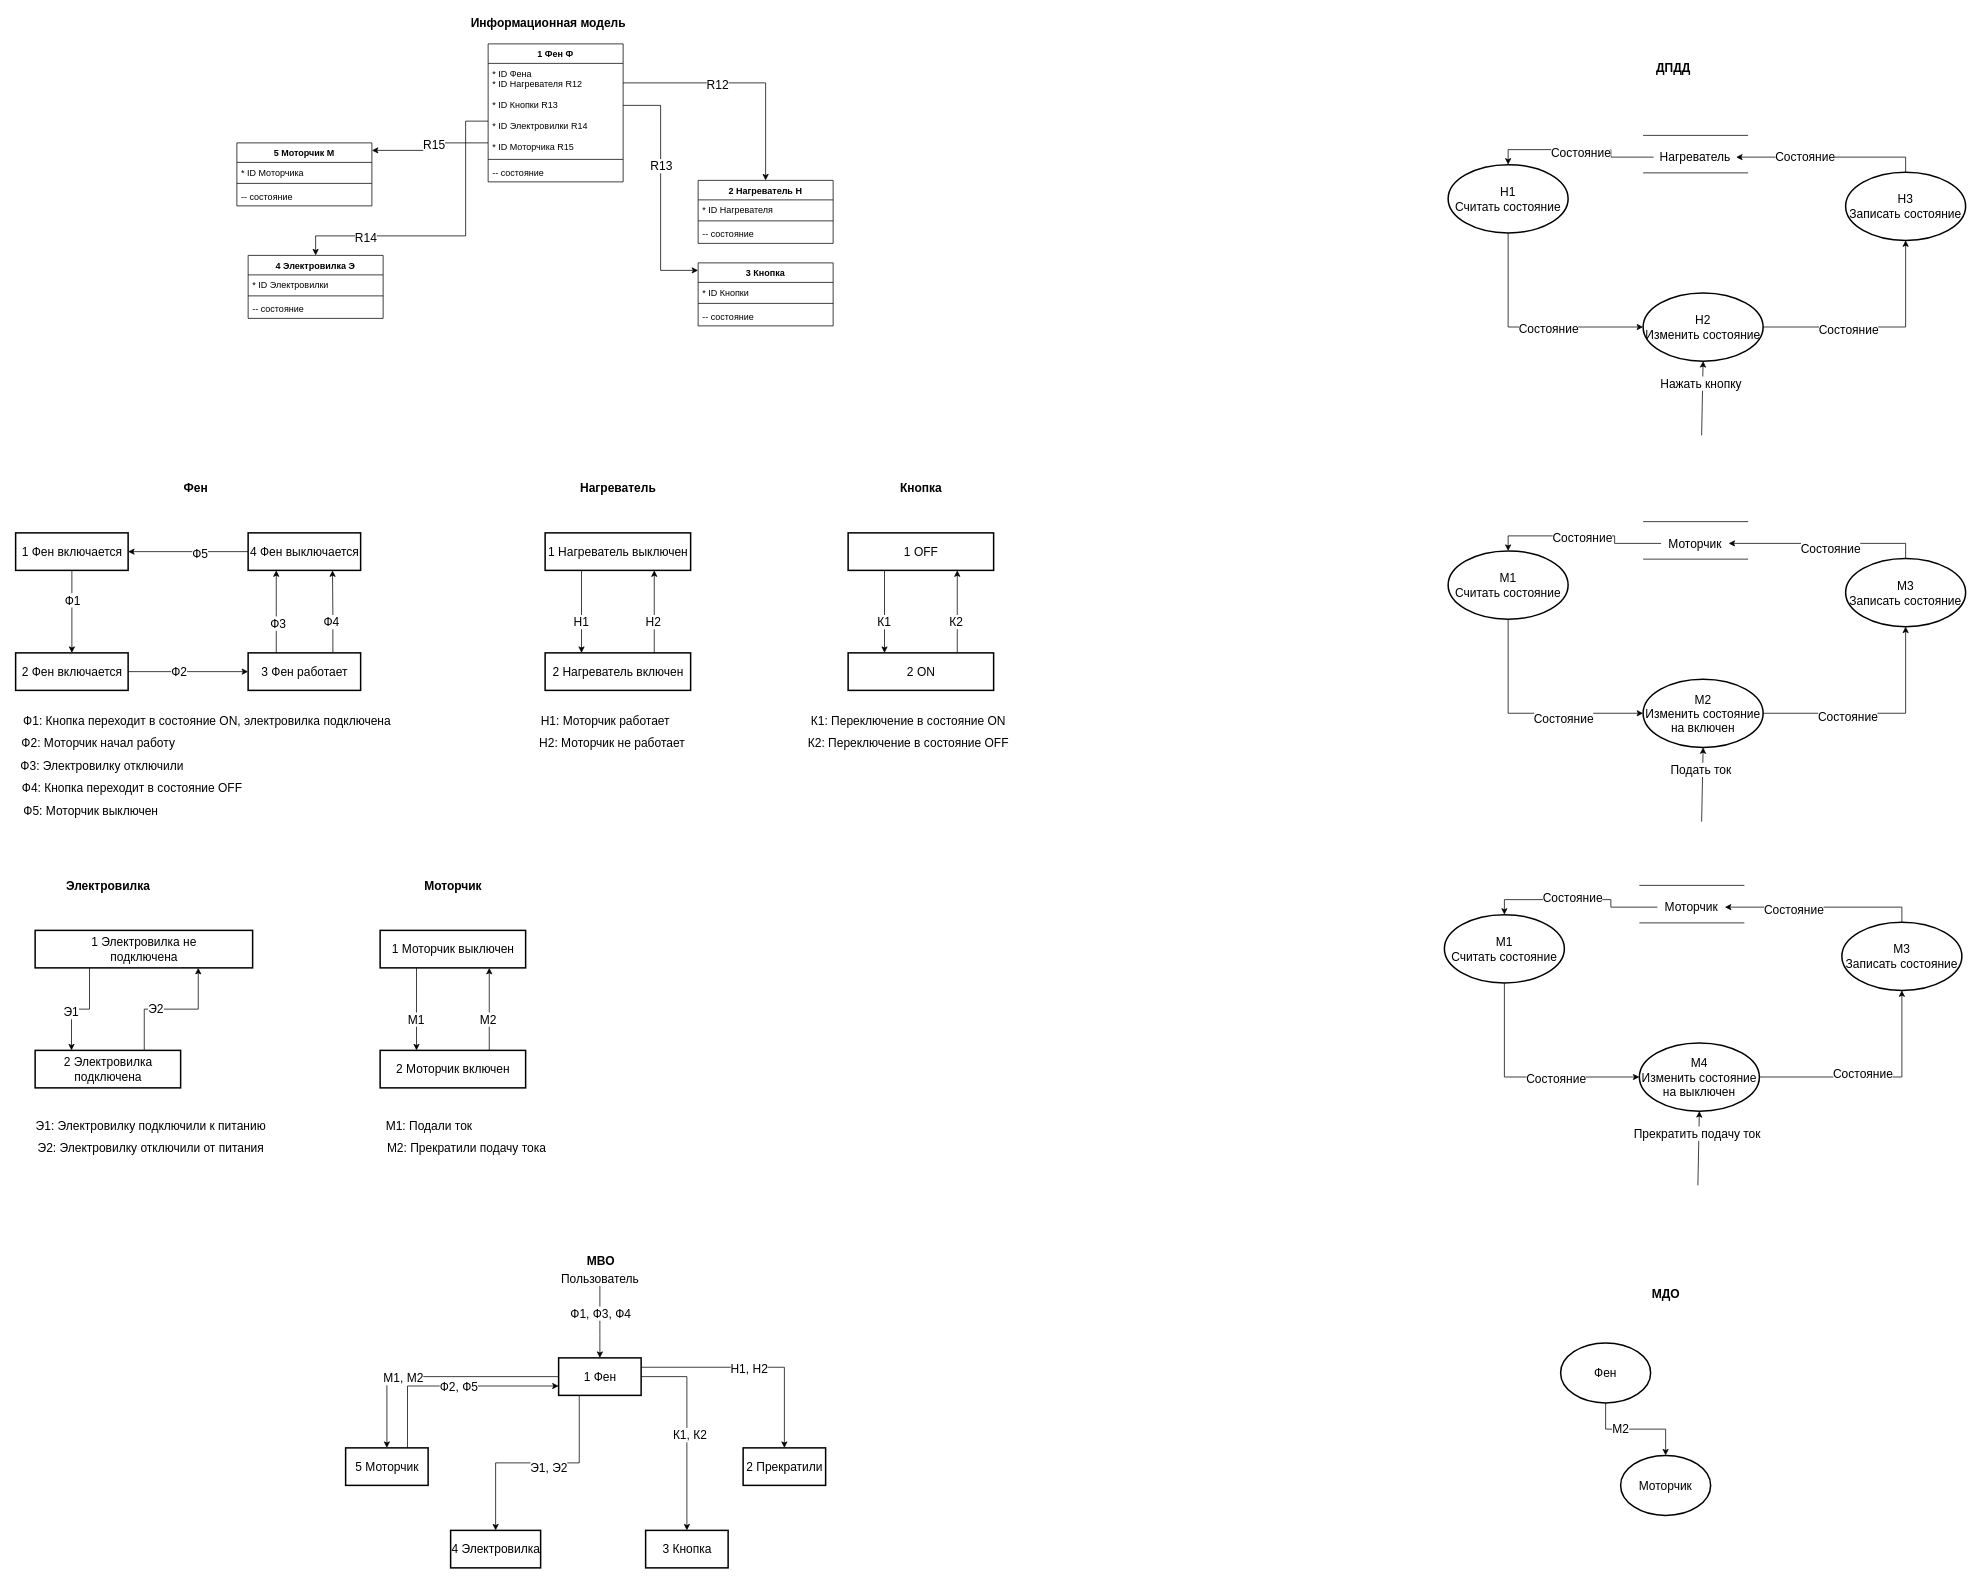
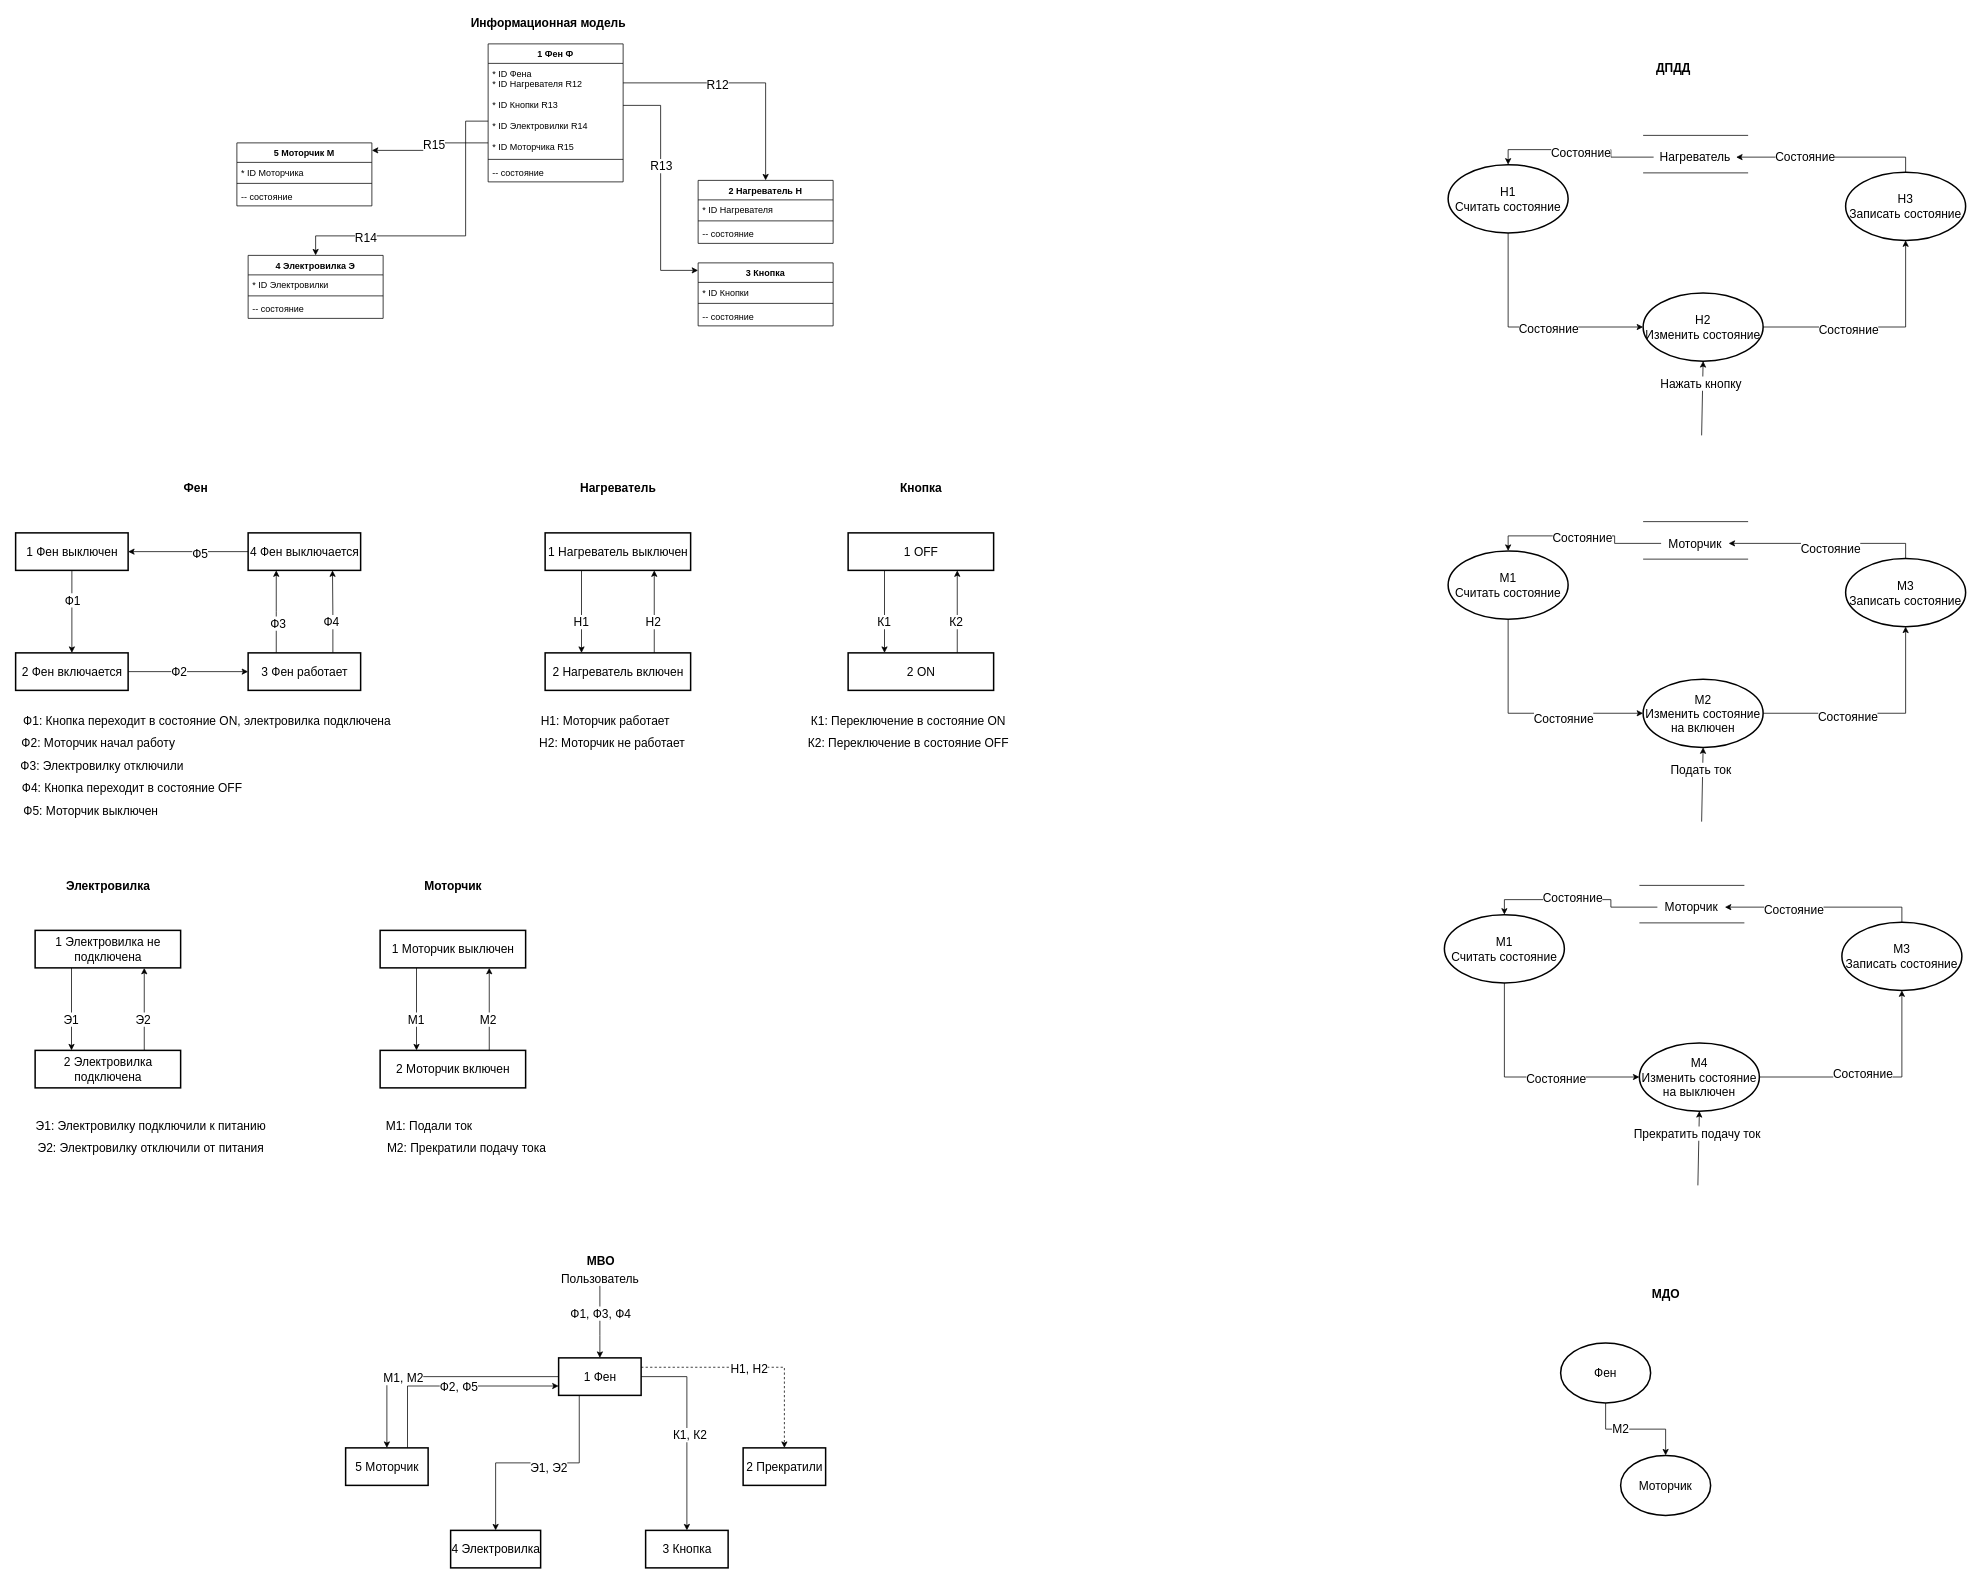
(72, 552) -> (72, 552)
(144, 949) -> (108, 949)
(686, 1367) -> (686, 1367)
